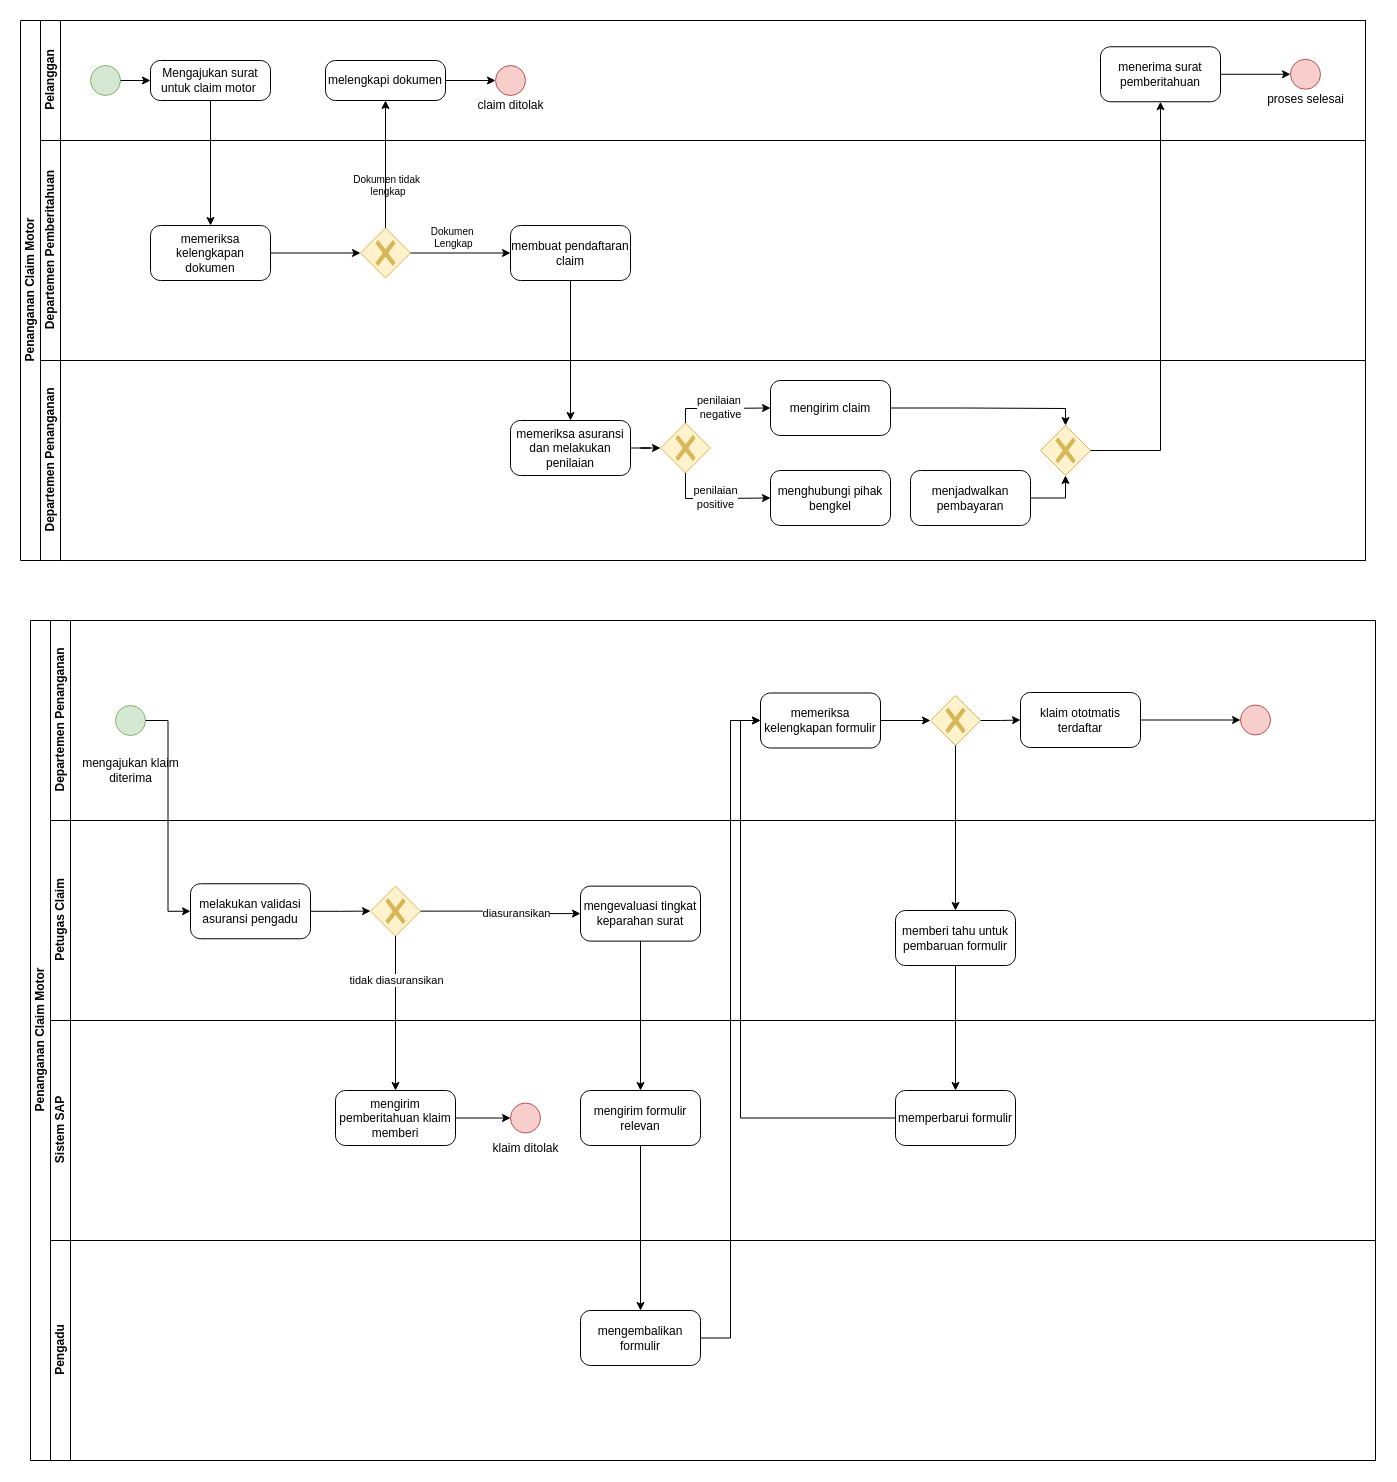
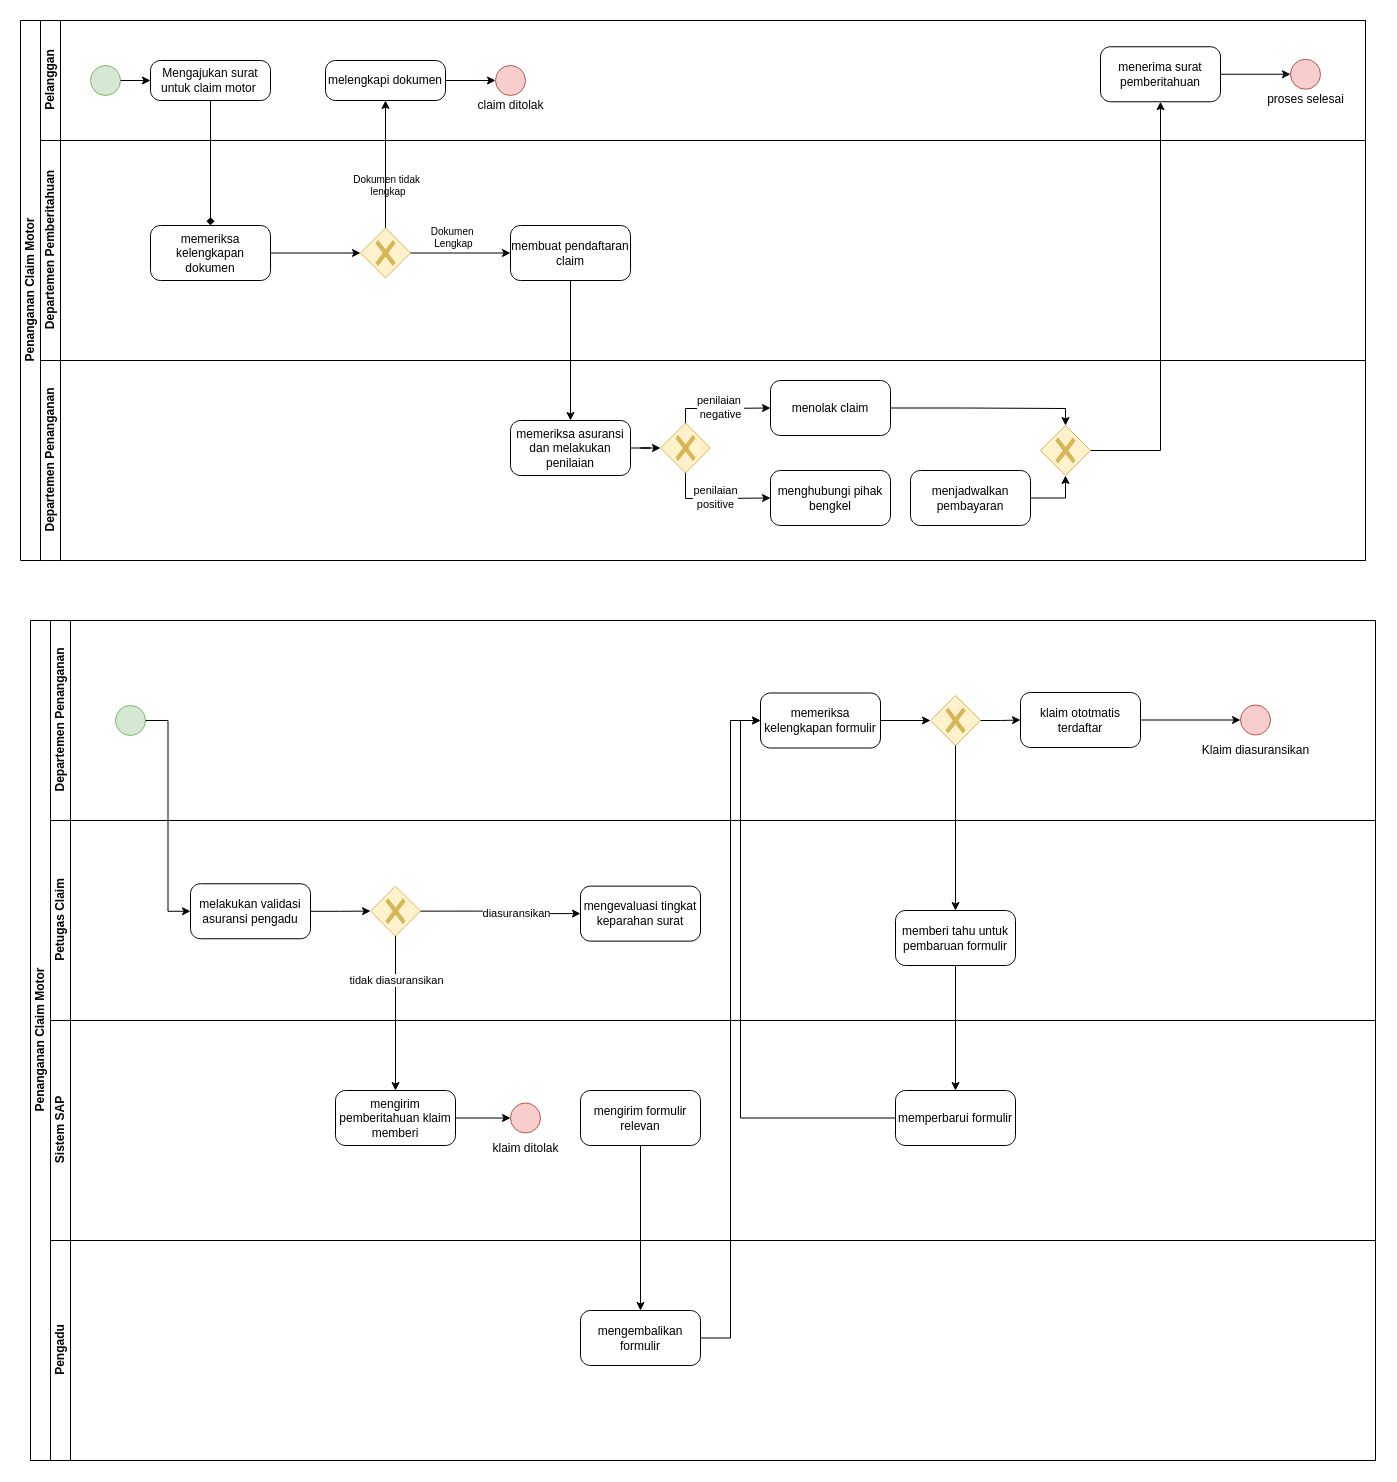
(211, 217) -> (211, 217)
(831, 409) -> (831, 409)
none -> (1256, 750)
(131, 771) -> none
(641, 1012) -> none
